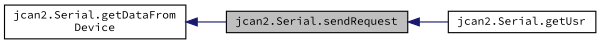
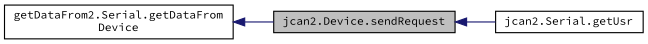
(95, 22) -> (119, 22)
(317, 22) -> (364, 22)
